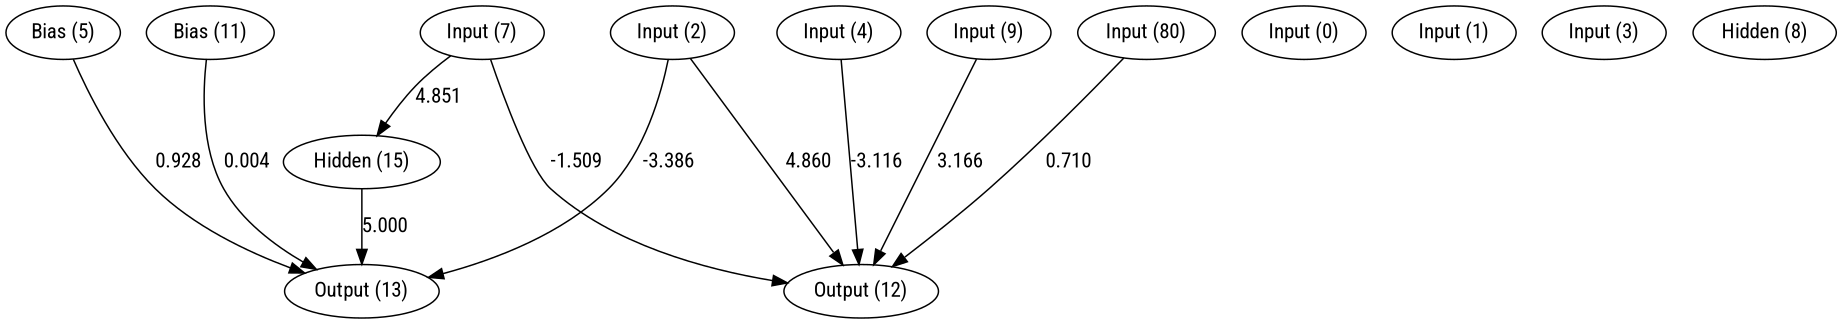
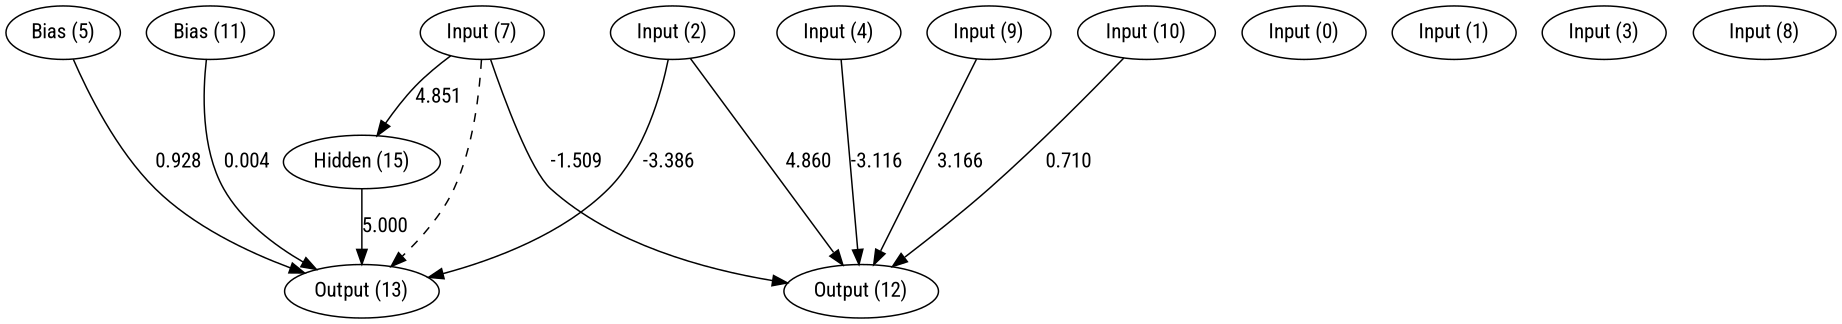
(1147, 33) -> (1147, 33)
(1765, 33) -> (1765, 33)
none -> (463, 167)
